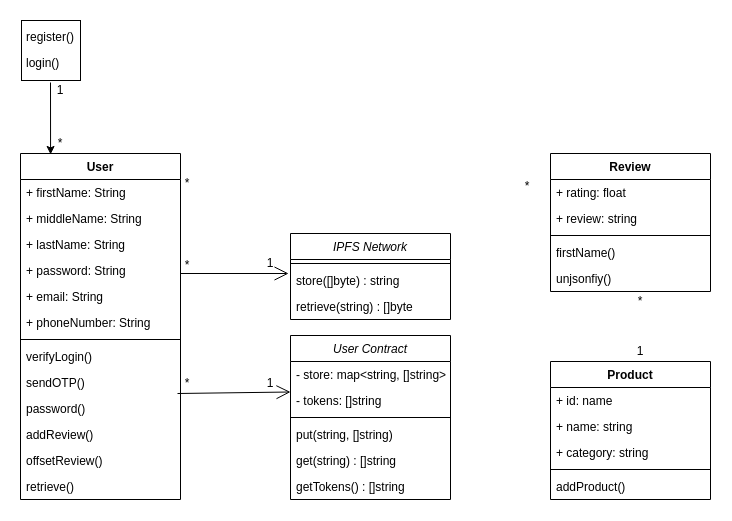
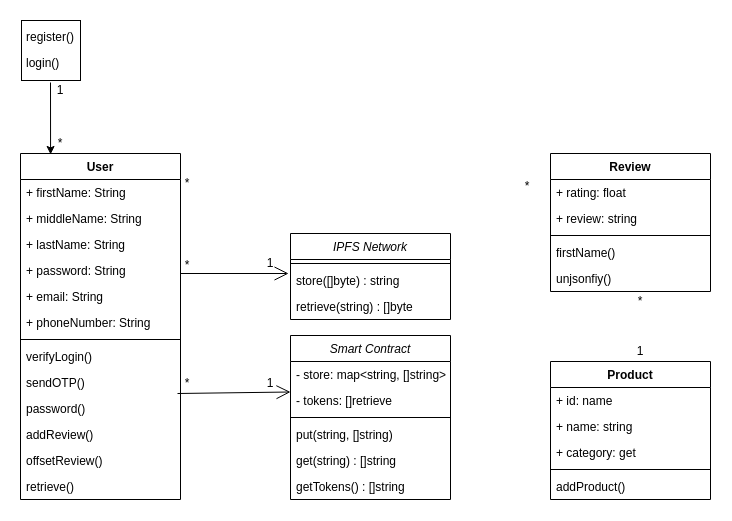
(370, 349) -> (370, 349)
(350, 401) -> (357, 401)
(610, 453) -> (602, 453)
